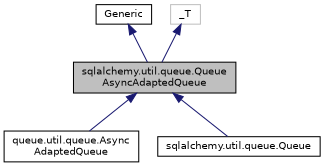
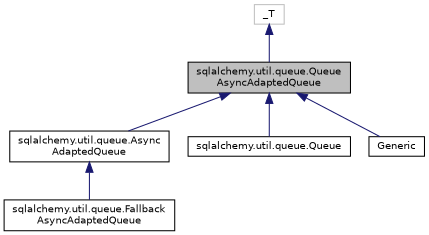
(140, 48) -> (343, 117)
(71, 146) -> (89, 146)
none -> (89, 215)
